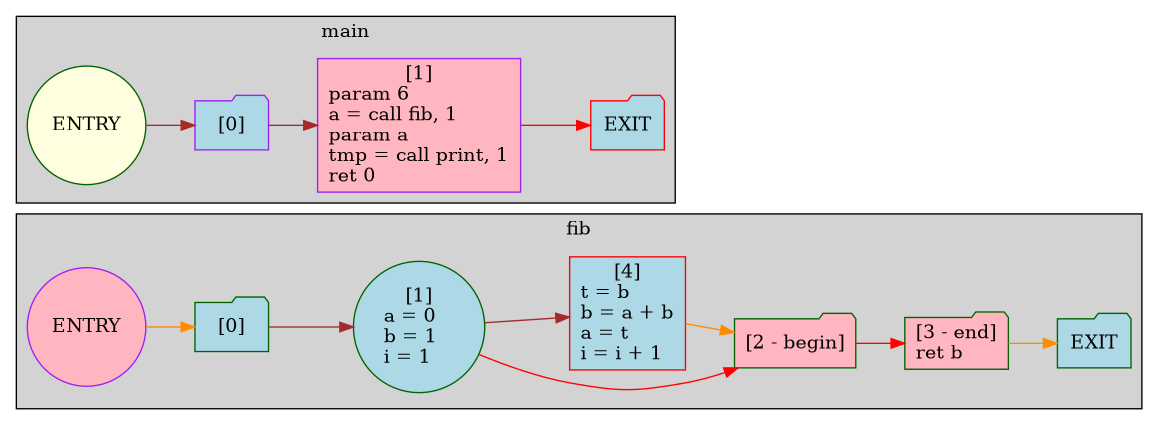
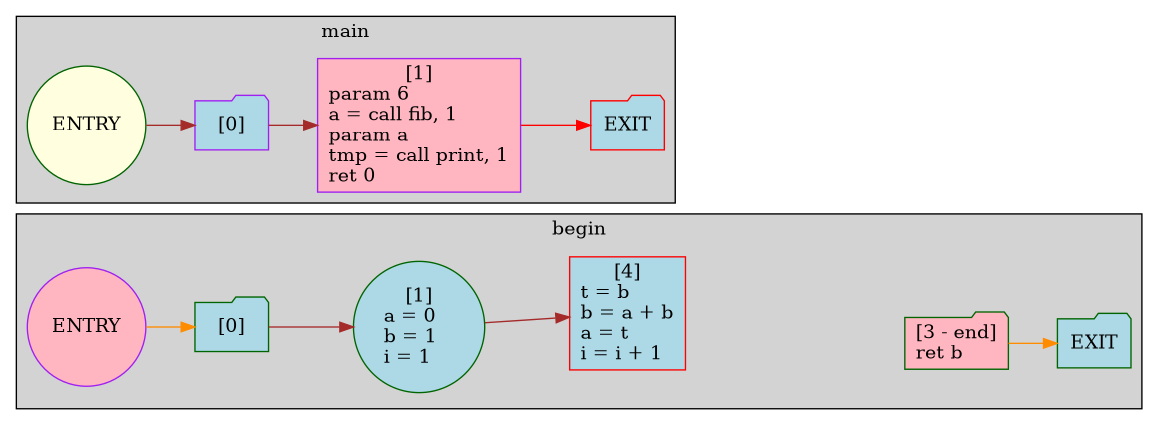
(579, 230) -> (579, 230)
(795, 343) -> none
